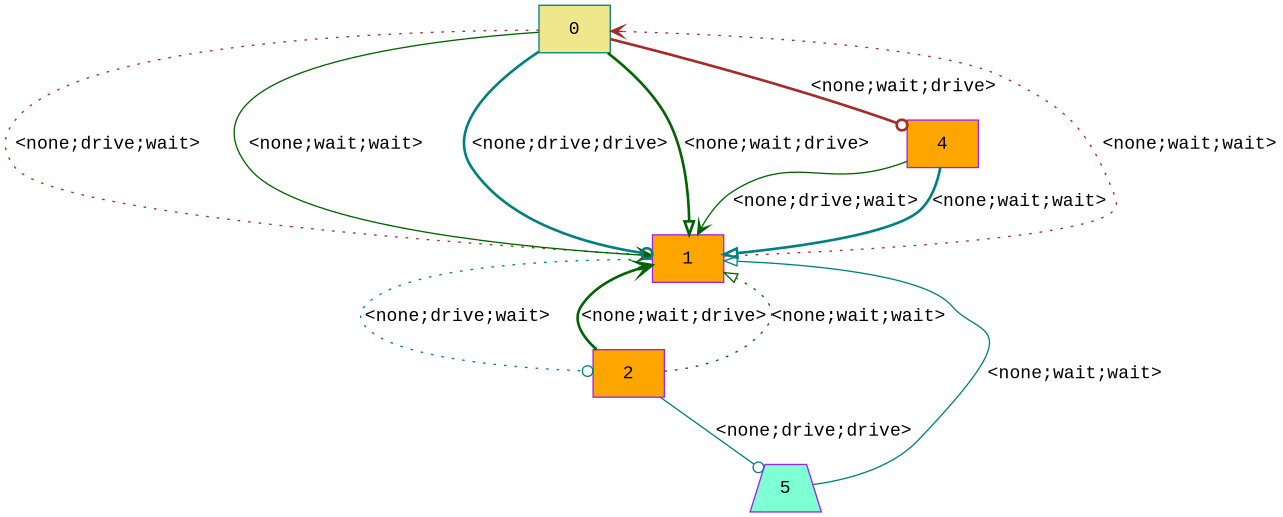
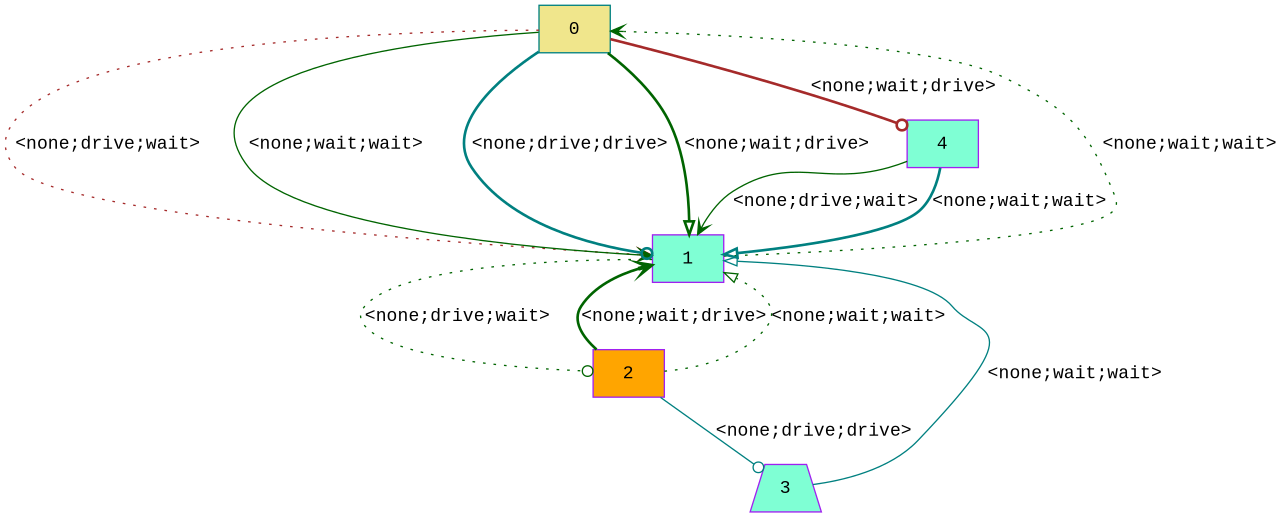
(1082, 133) -> (1082, 133)
(943, 144) -> (943, 144)
(688, 259) -> (688, 259)
(384, 292) -> (384, 292)
(786, 488) -> (786, 488)
